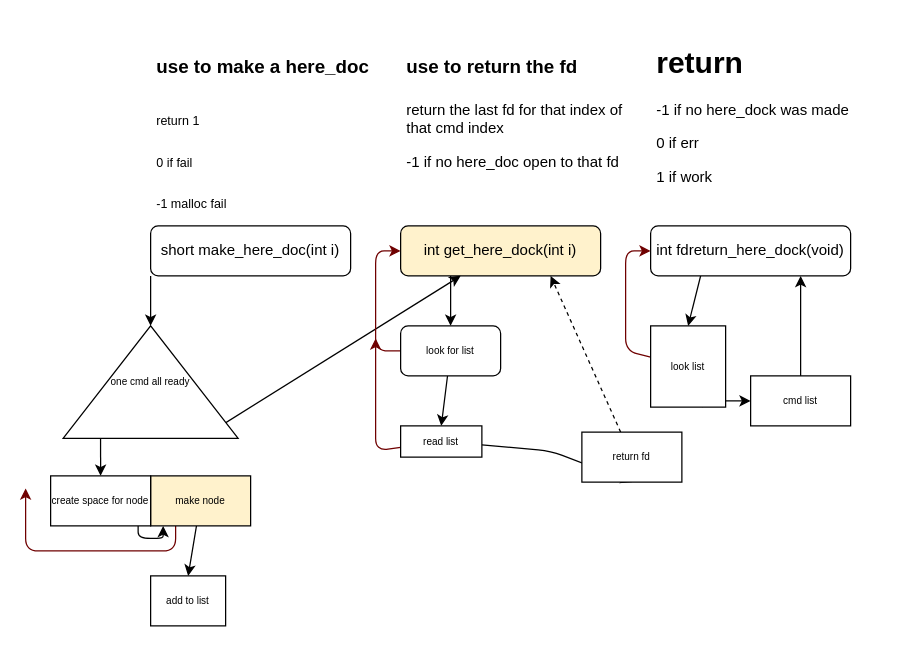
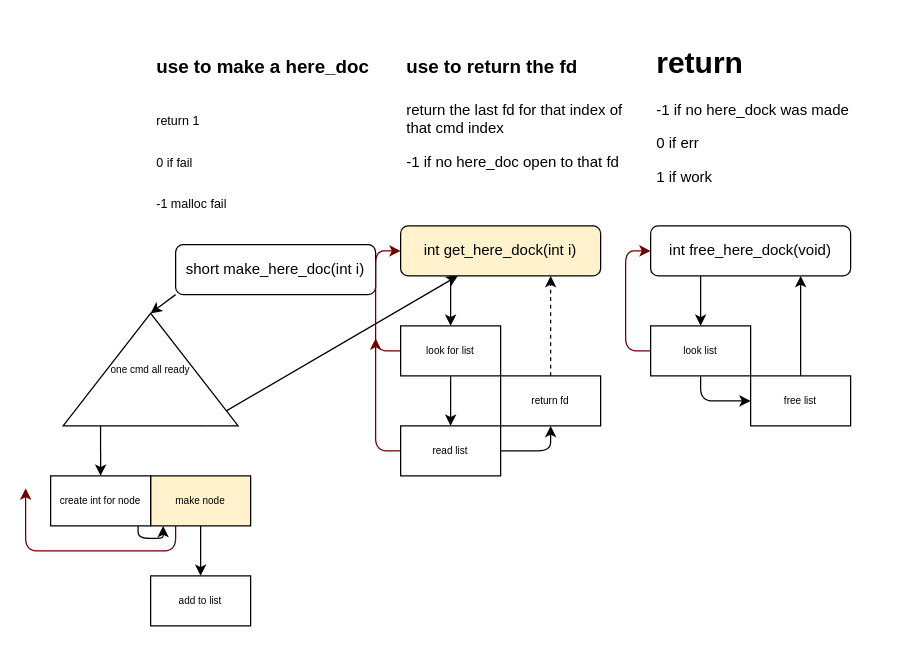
(251, 251) -> (276, 269)
(751, 251) -> (751, 251)
(451, 351) -> (451, 351)
(688, 366) -> (701, 351)
(151, 382) -> (151, 369)
(801, 401) -> (801, 401)
(441, 441) -> (451, 451)
(632, 457) -> (551, 401)
(101, 501) -> (101, 501)
(188, 601) -> (201, 601)
